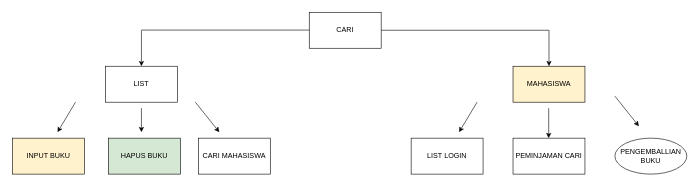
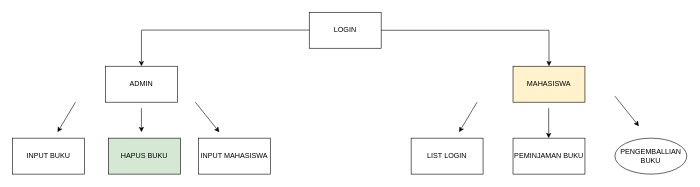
(345, 30) -> (345, 30)
(141, 84) -> (141, 84)
(48, 156) -> (48, 156)
(234, 156) -> (234, 156)
(549, 156) -> (549, 156)
